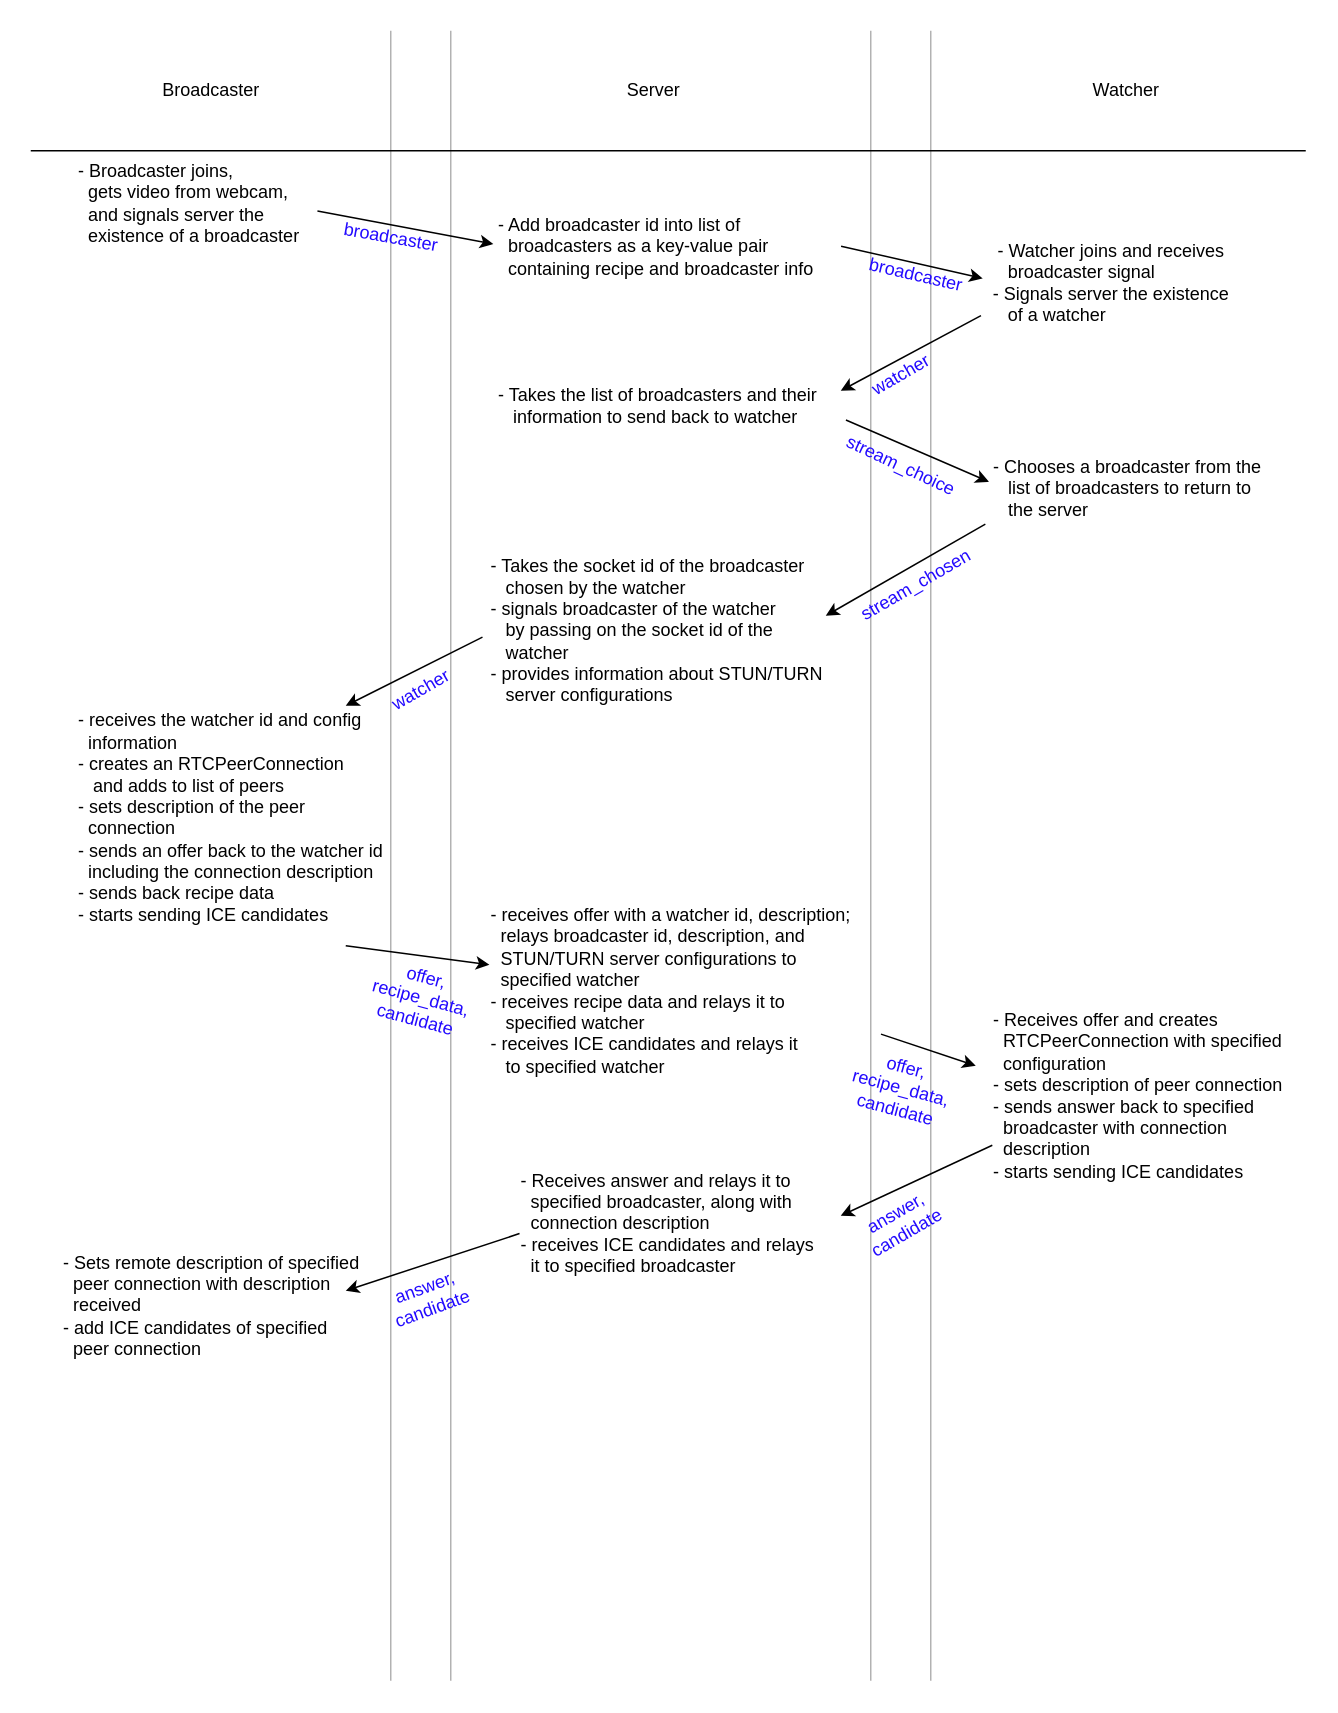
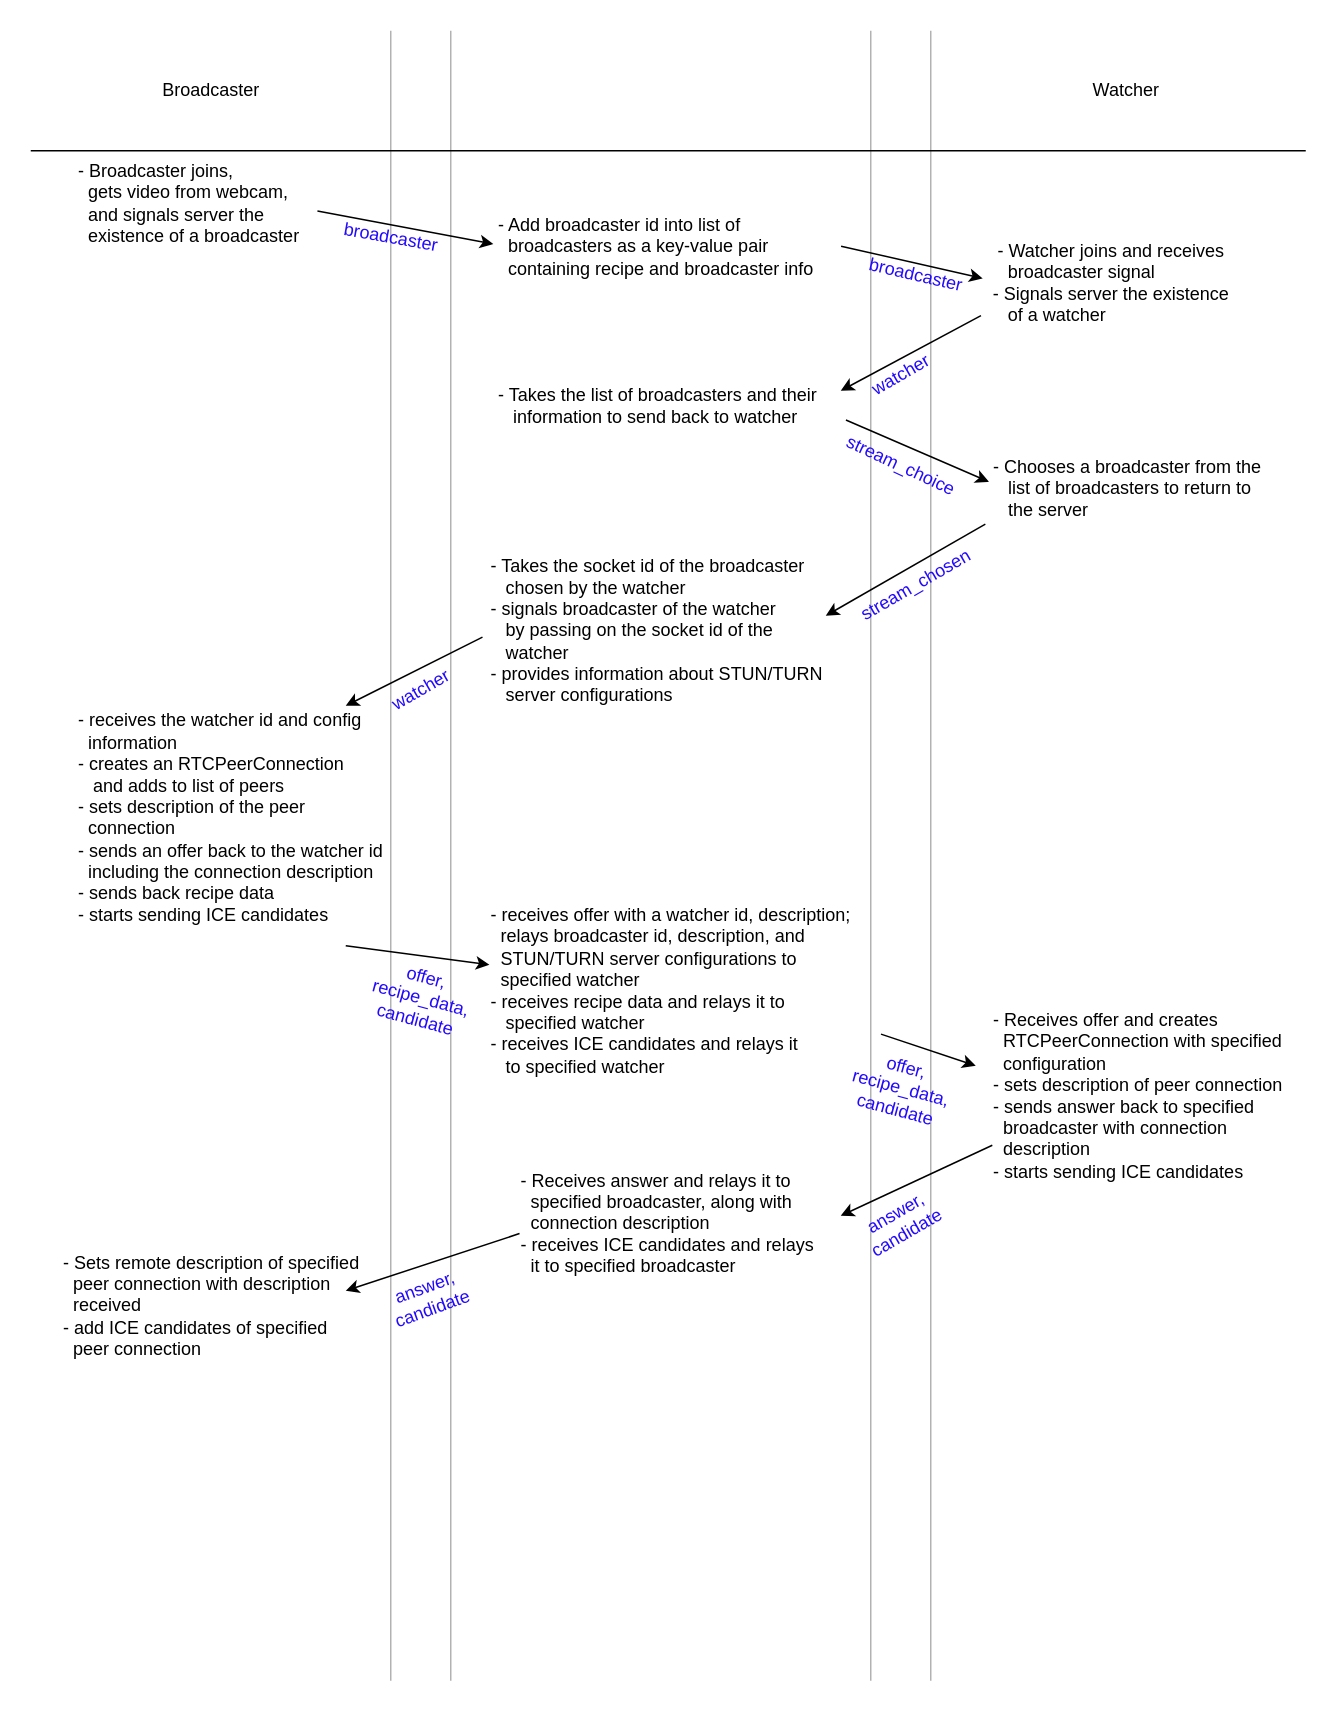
(653, 91) -> none
